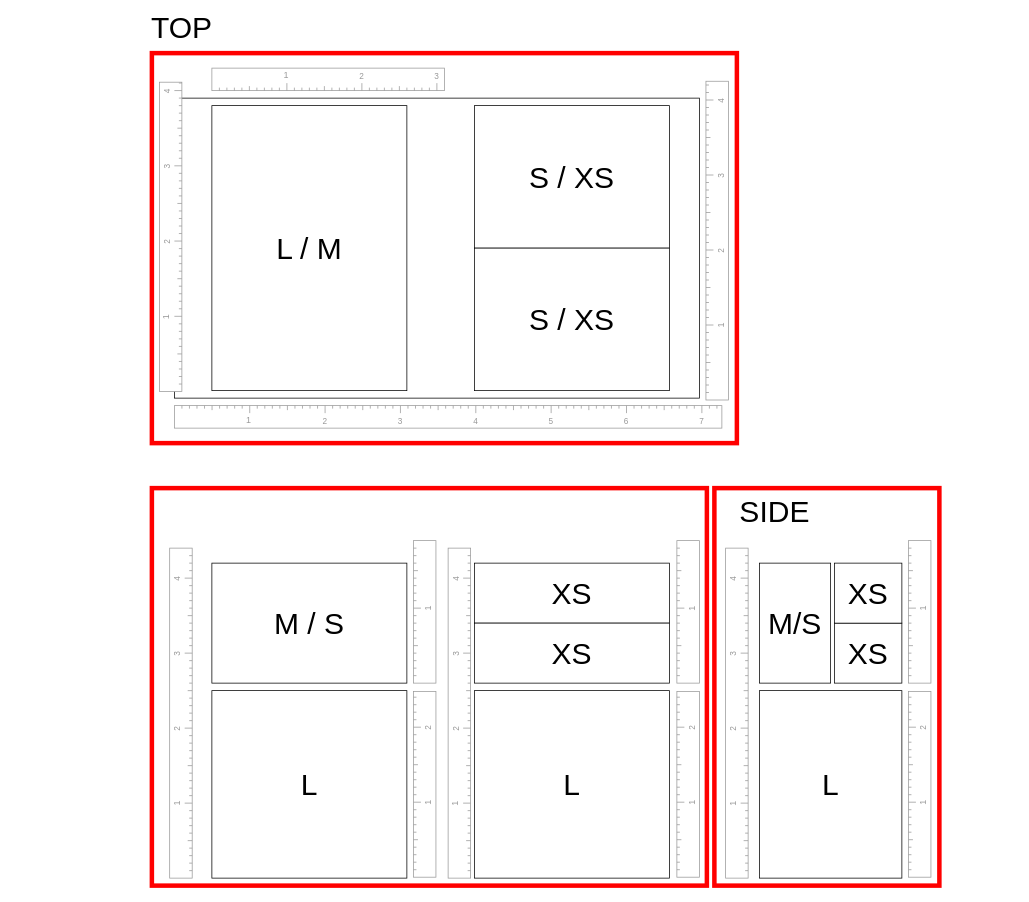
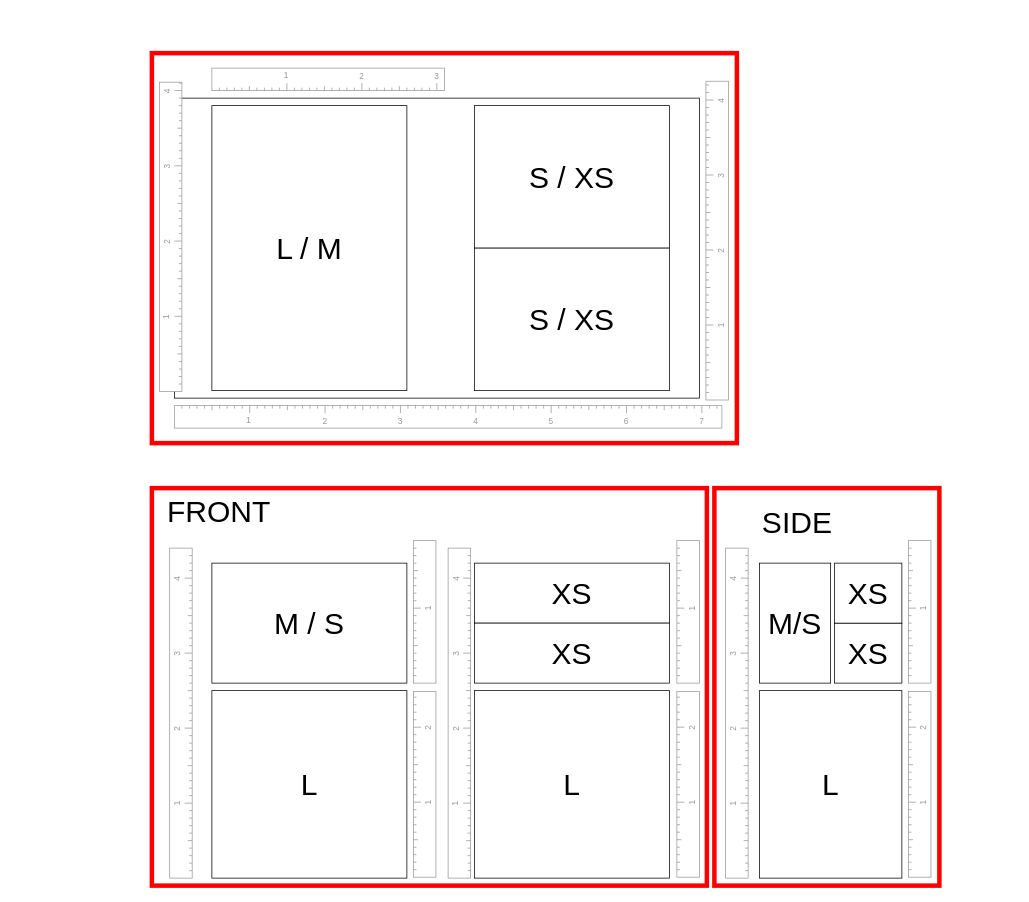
(182, 27) -> none
none -> (218, 510)
(774, 510) -> (797, 522)
